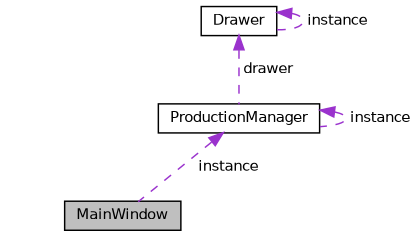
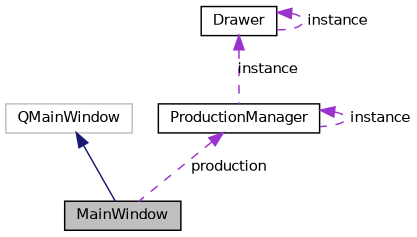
(266, 70) -> (266, 70)
none -> (69, 118)
(227, 167) -> (227, 167)
